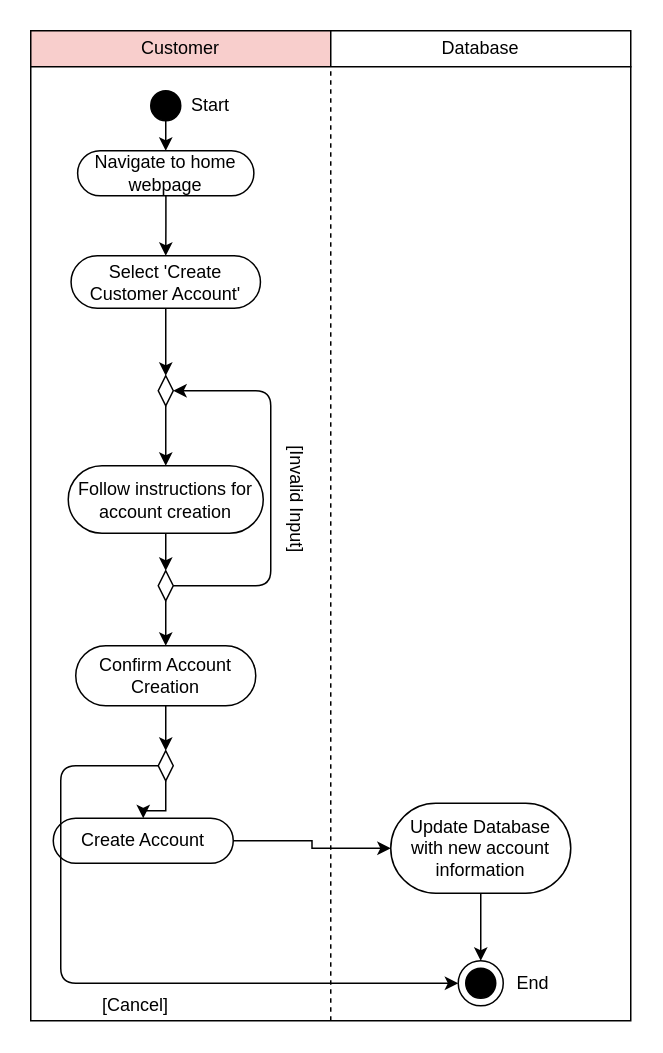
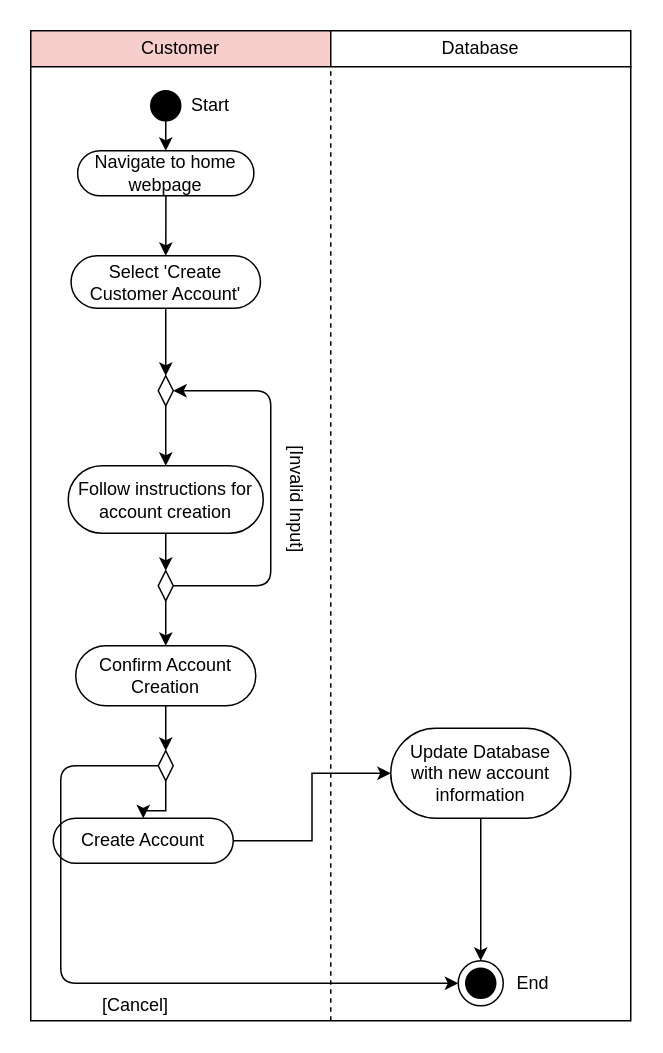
(481, 848) -> (481, 773)
